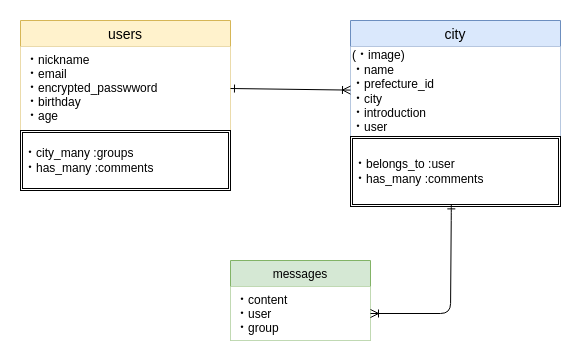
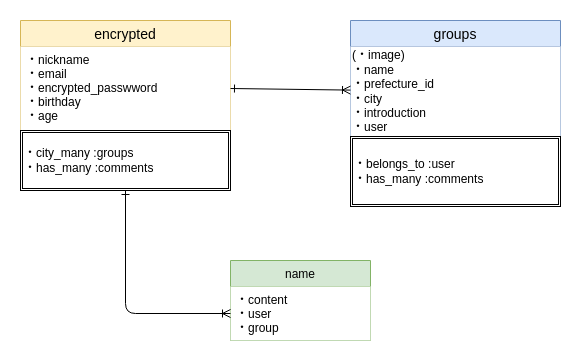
(125, 34) -> (125, 34)
(455, 34) -> (455, 34)
(300, 274) -> (300, 274)
(451, 297) -> none
none -> (126, 299)
